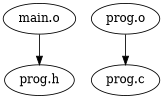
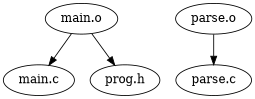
(126, 19) -> (214, 19)
none -> (39, 80)
(126, 80) -> (214, 80)
